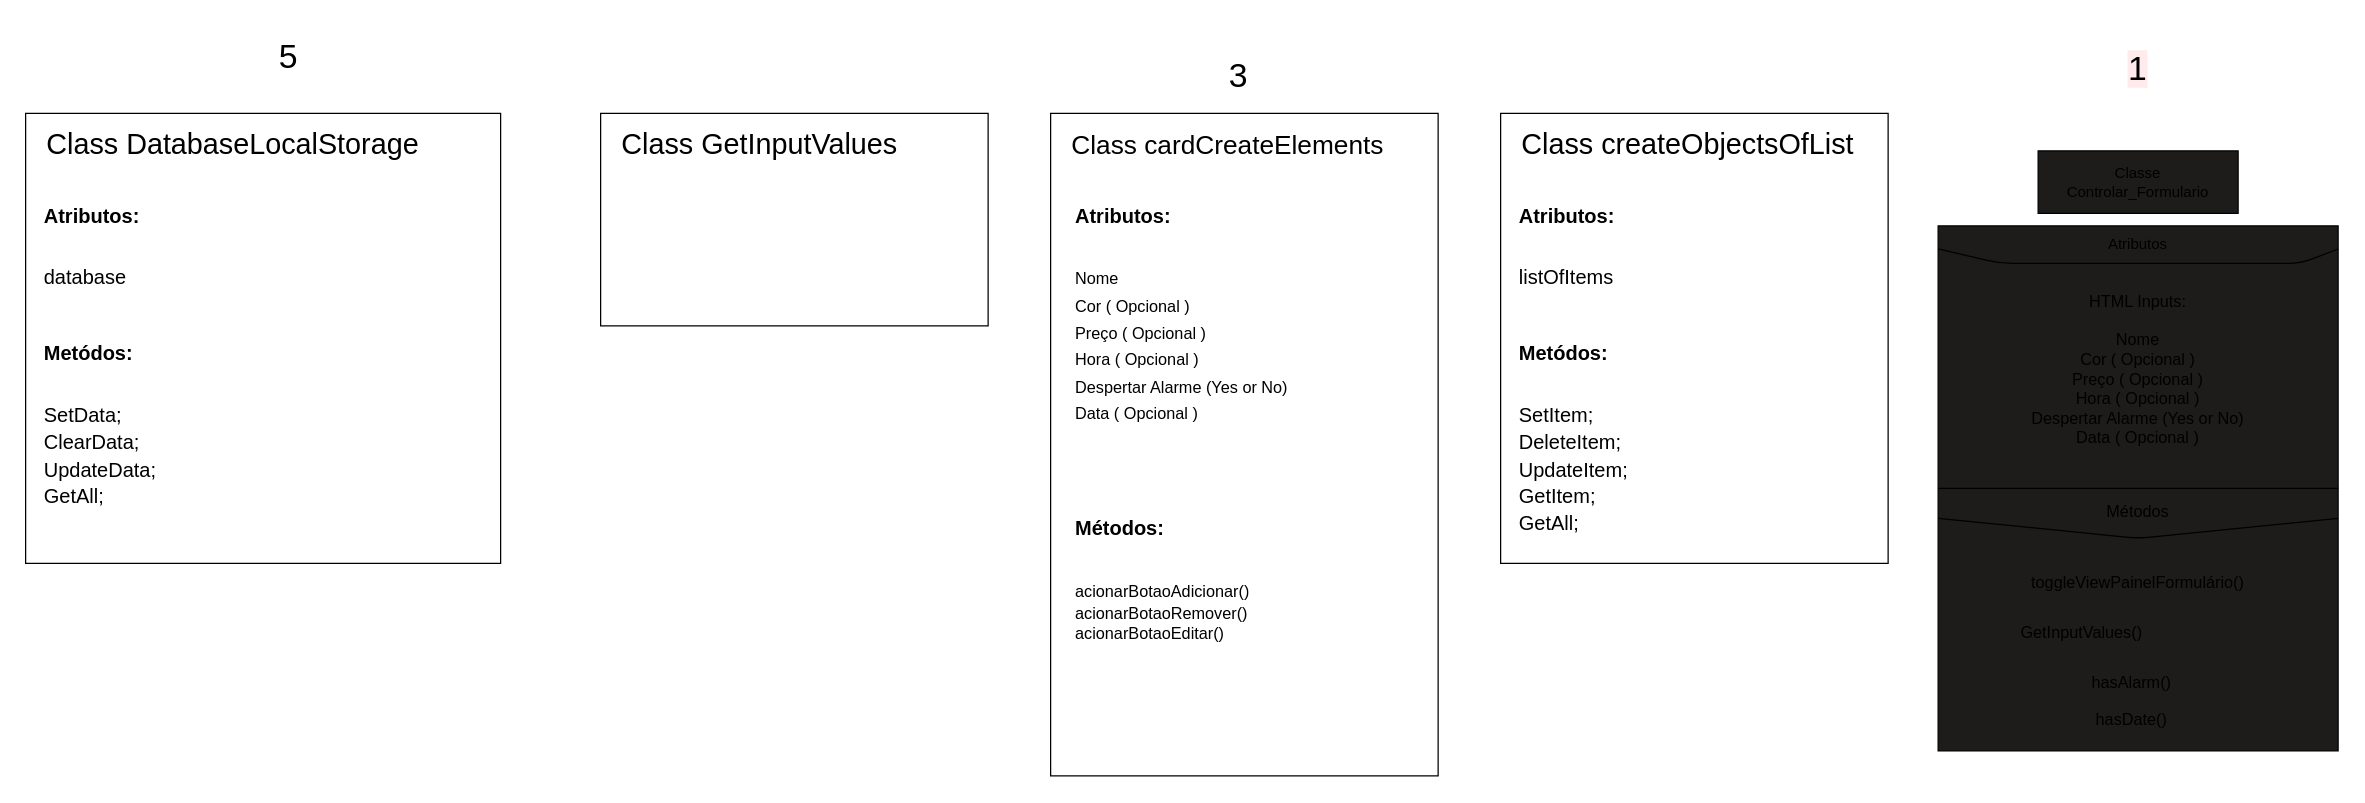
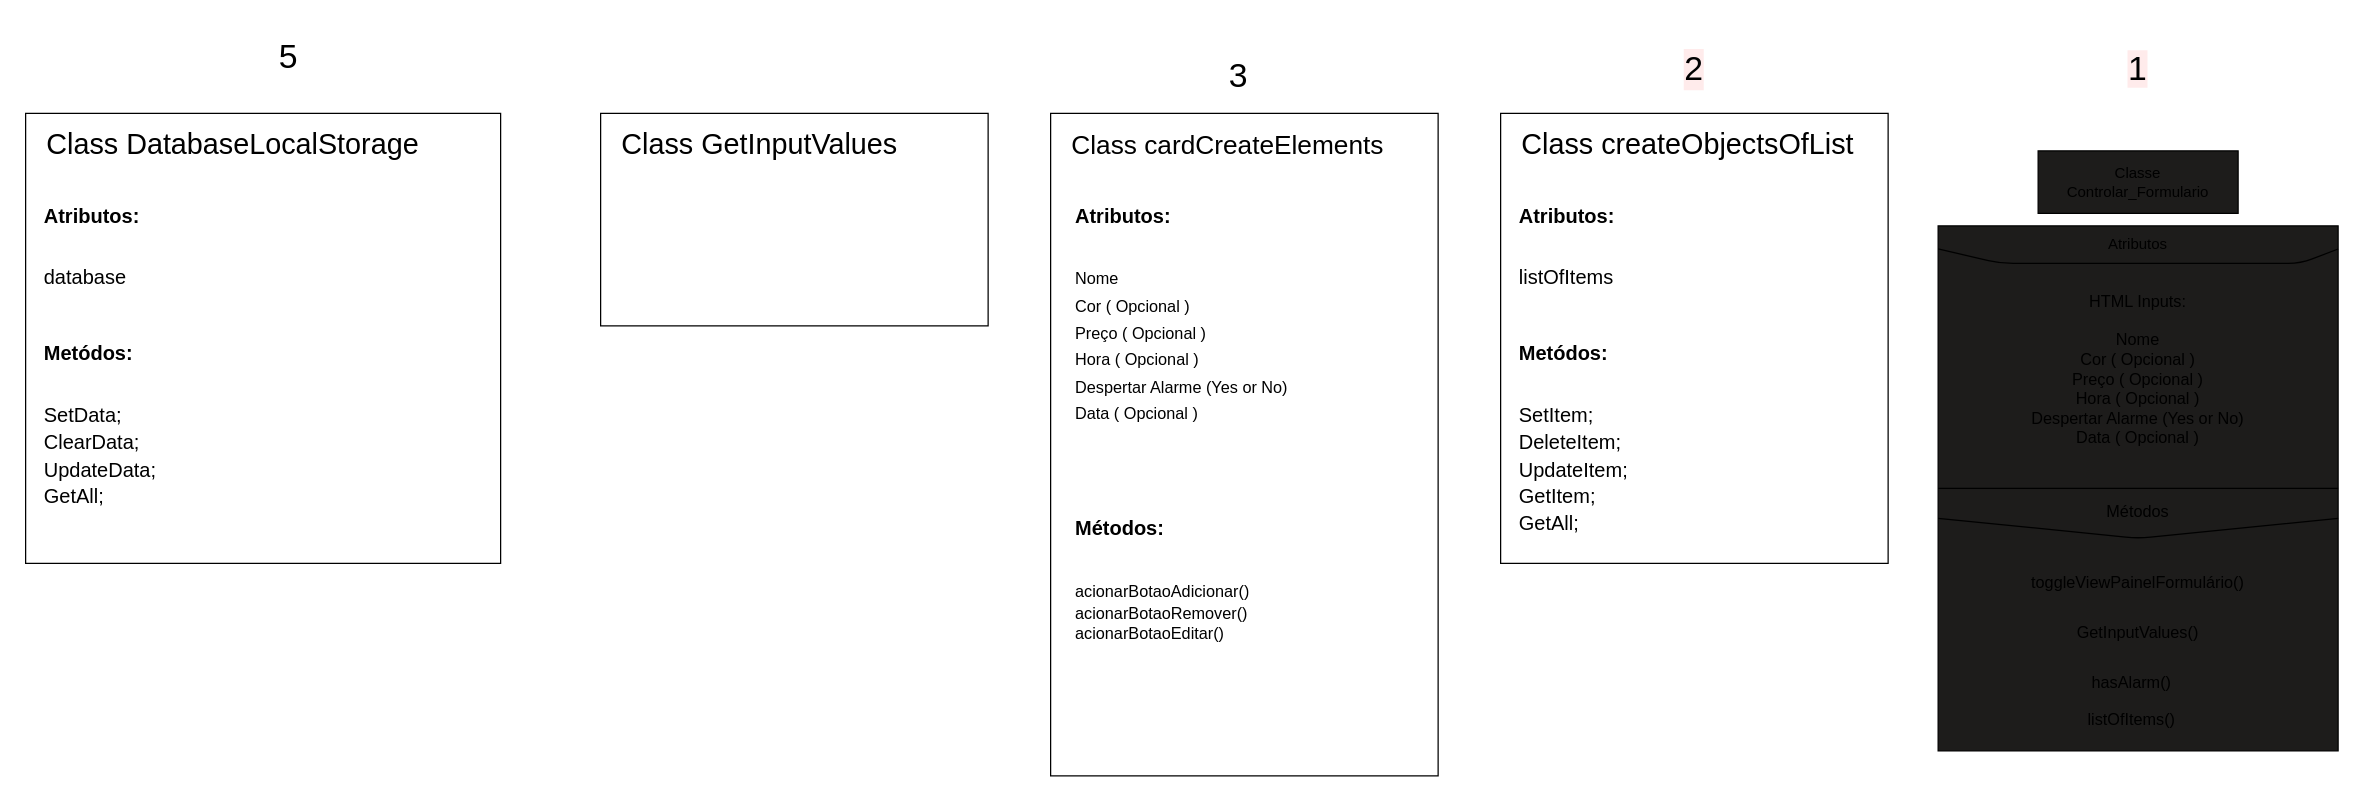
none -> (1694, 69)
(2082, 632) -> (2138, 632)
(2132, 719) -> (2132, 719)
